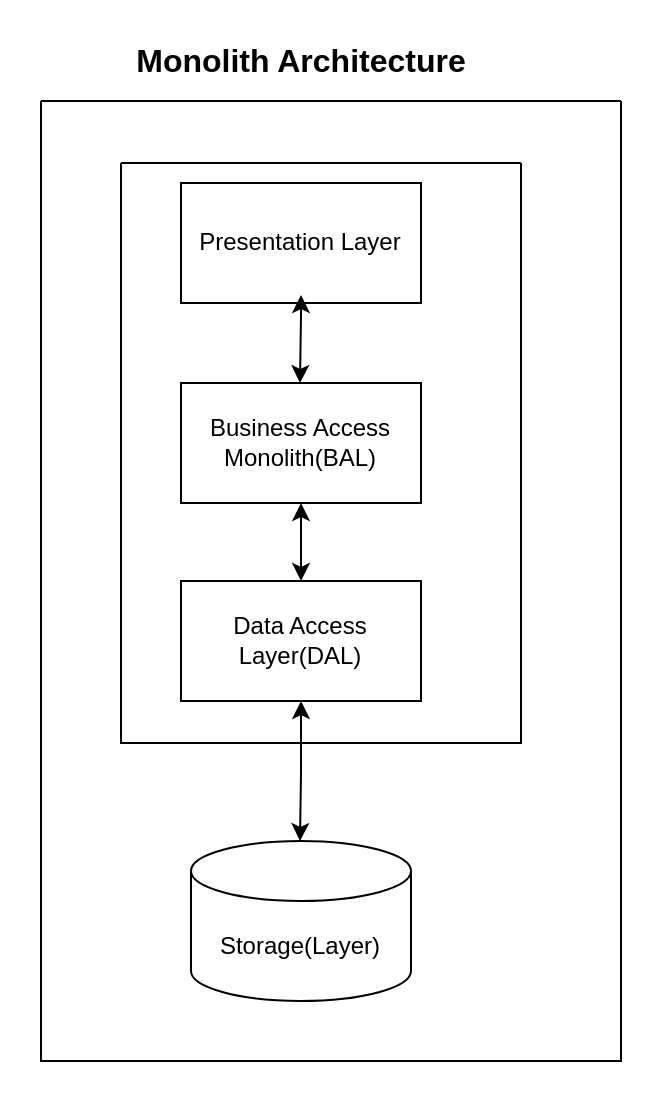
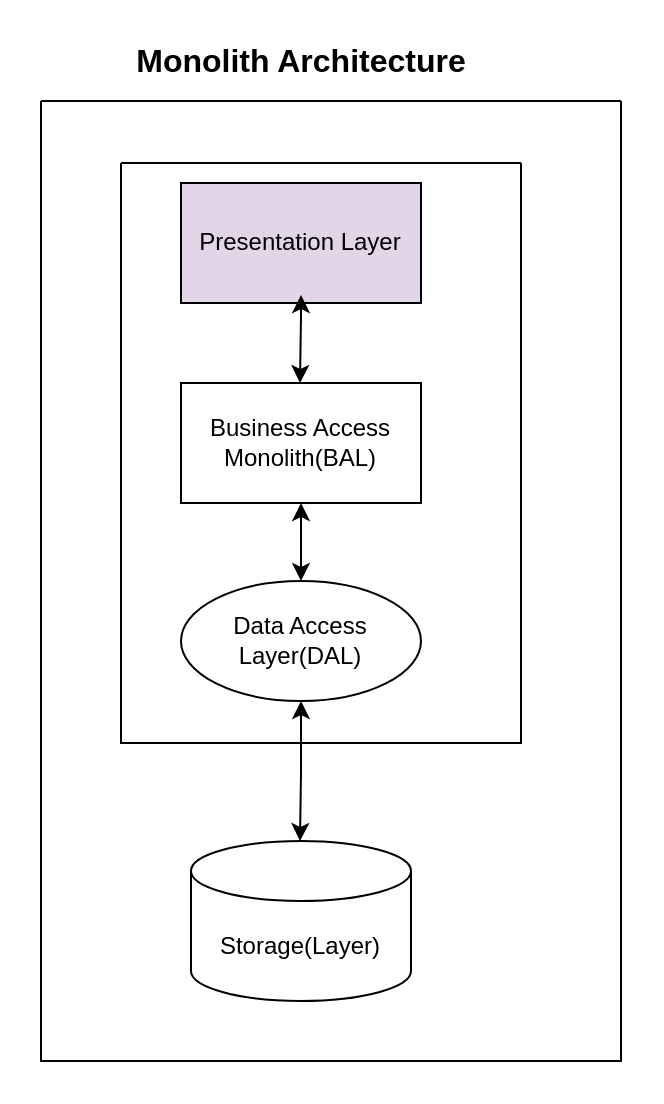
(301, 243) -> (301, 243)
(301, 641) -> (301, 641)
